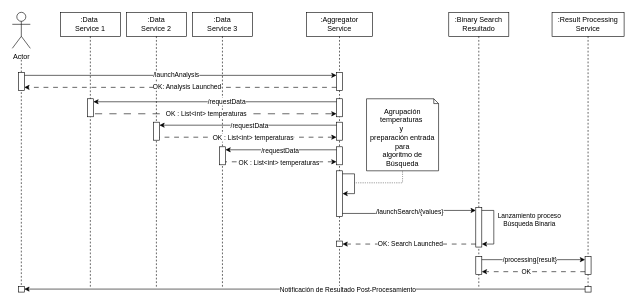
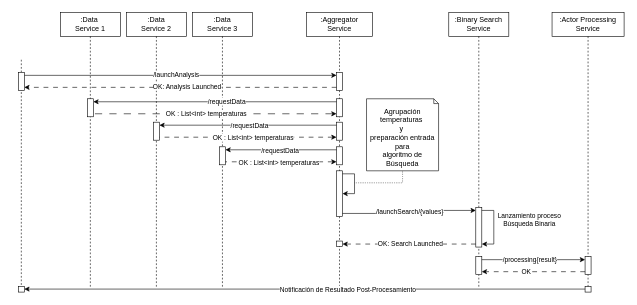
(479, 24) -> (479, 24)
(588, 24) -> (588, 24)
(21, 30) -> none
